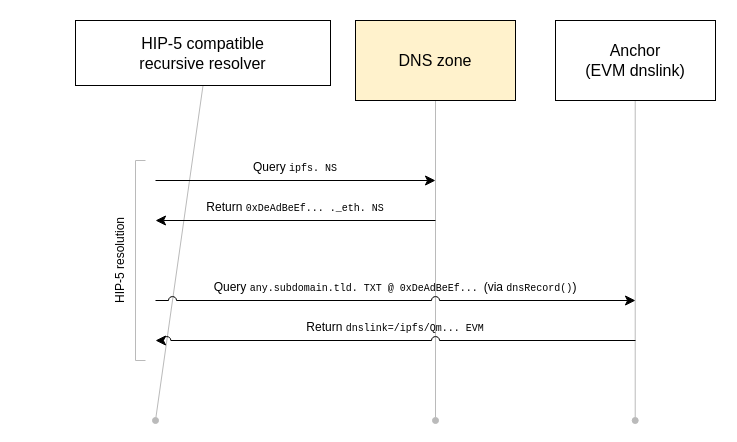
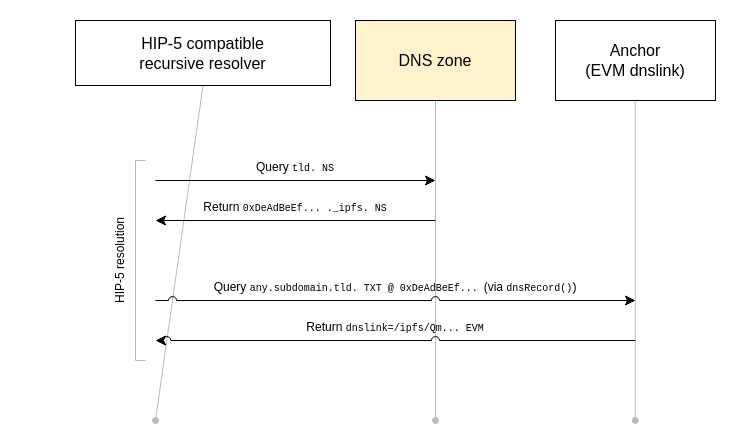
(296, 166) -> (296, 166)
(296, 206) -> (296, 206)
